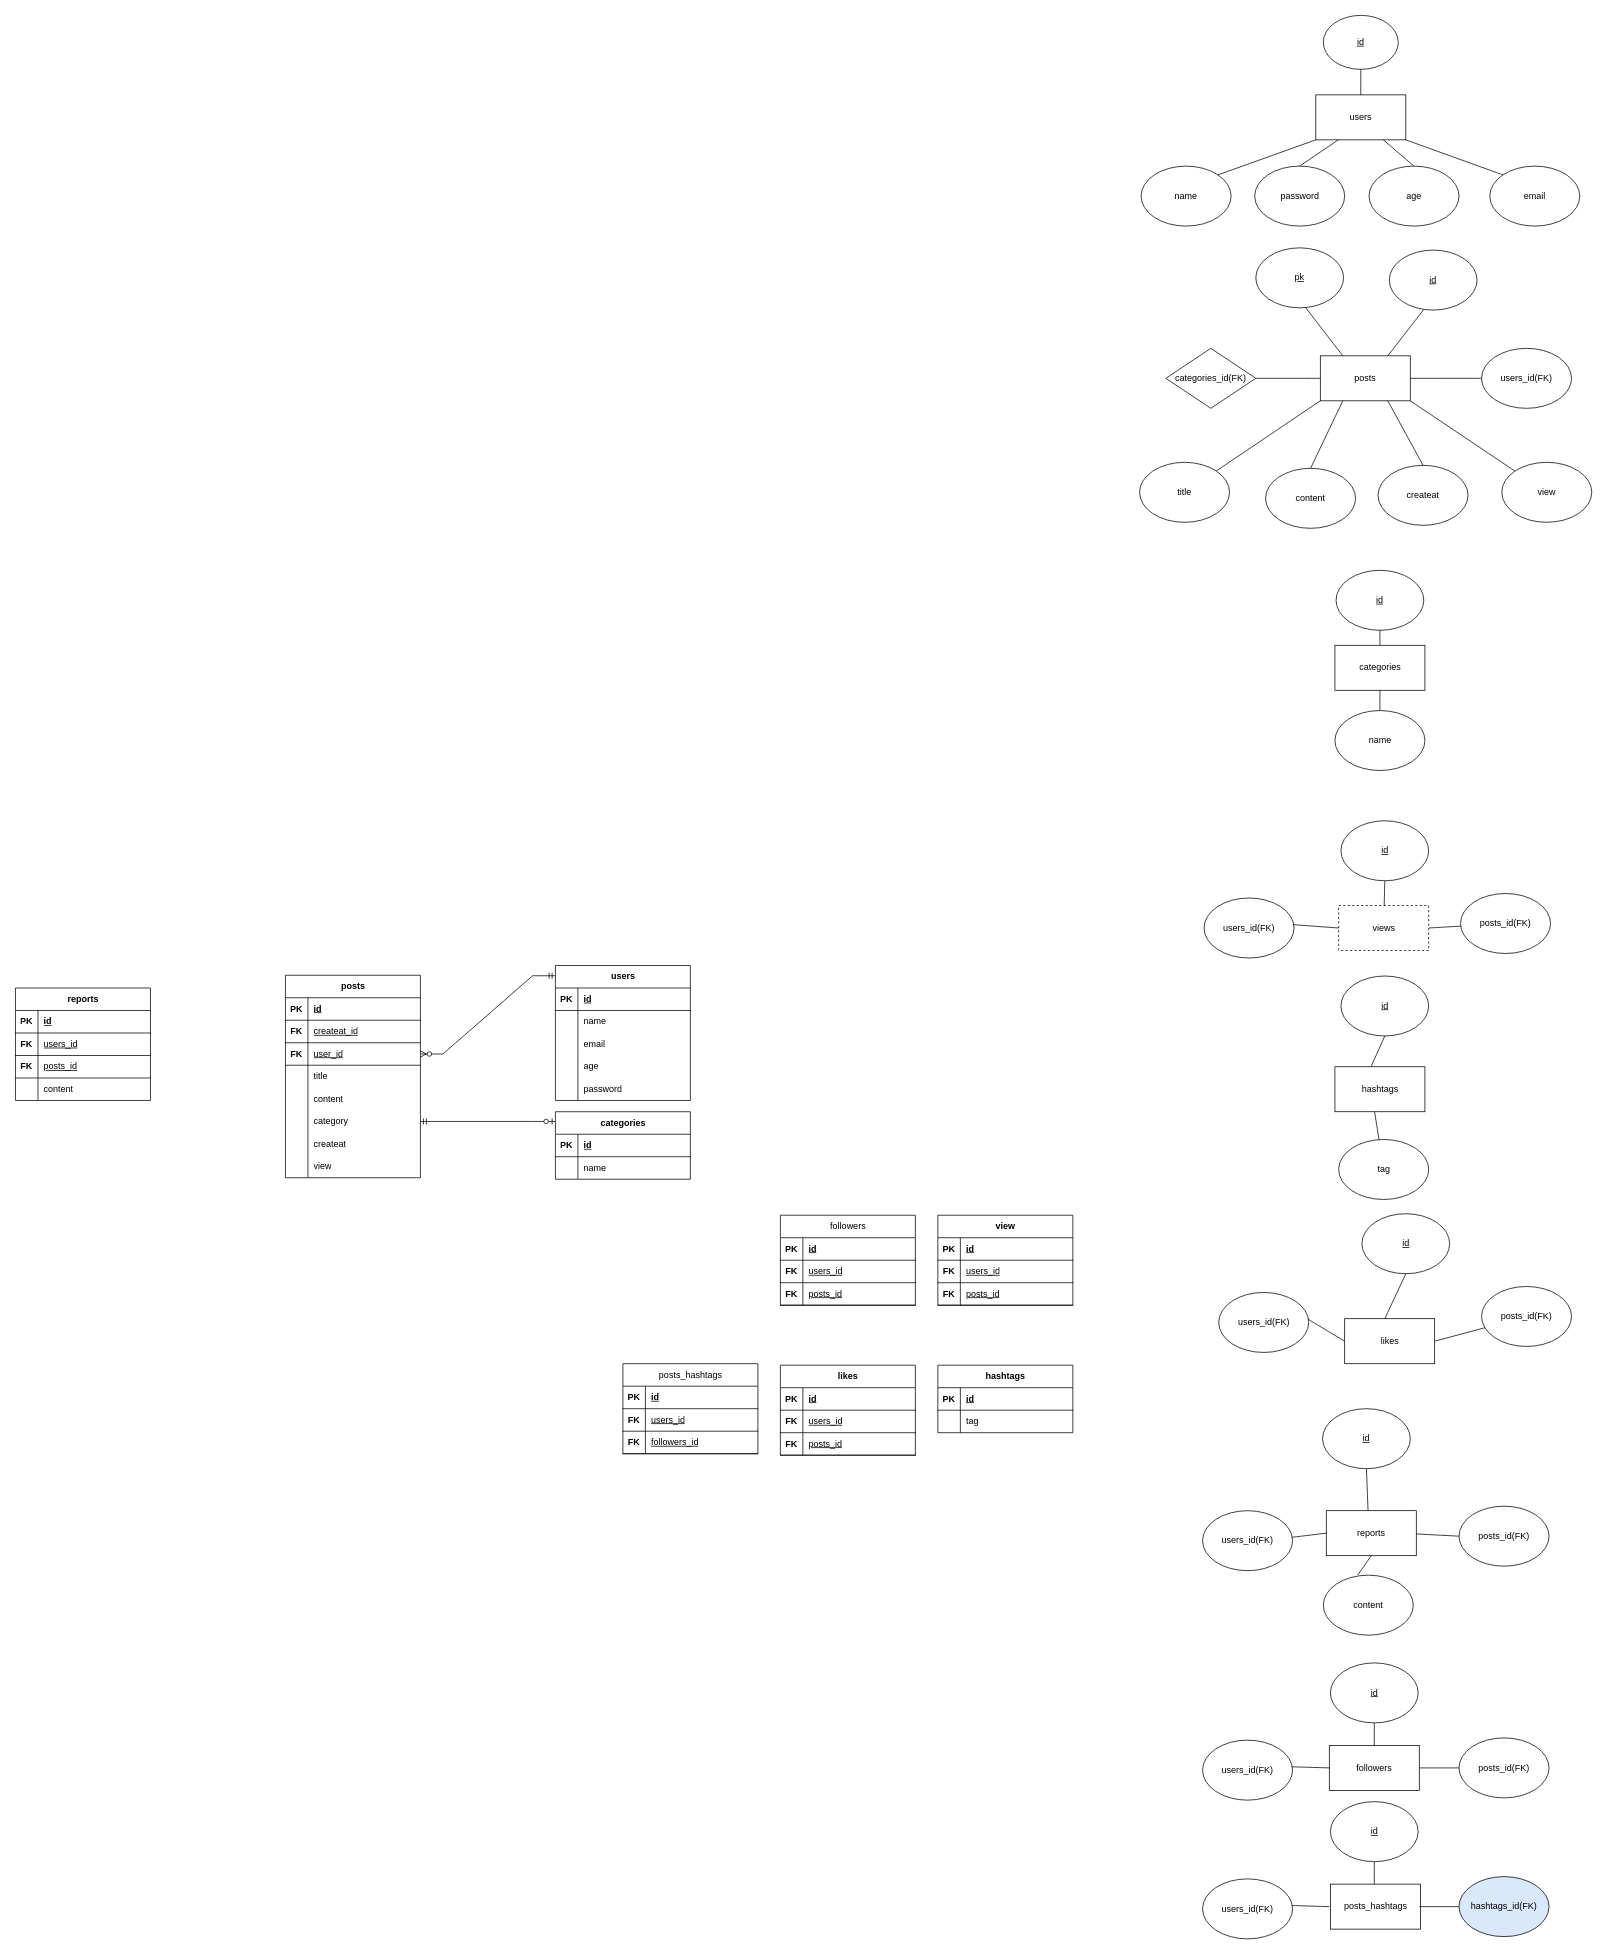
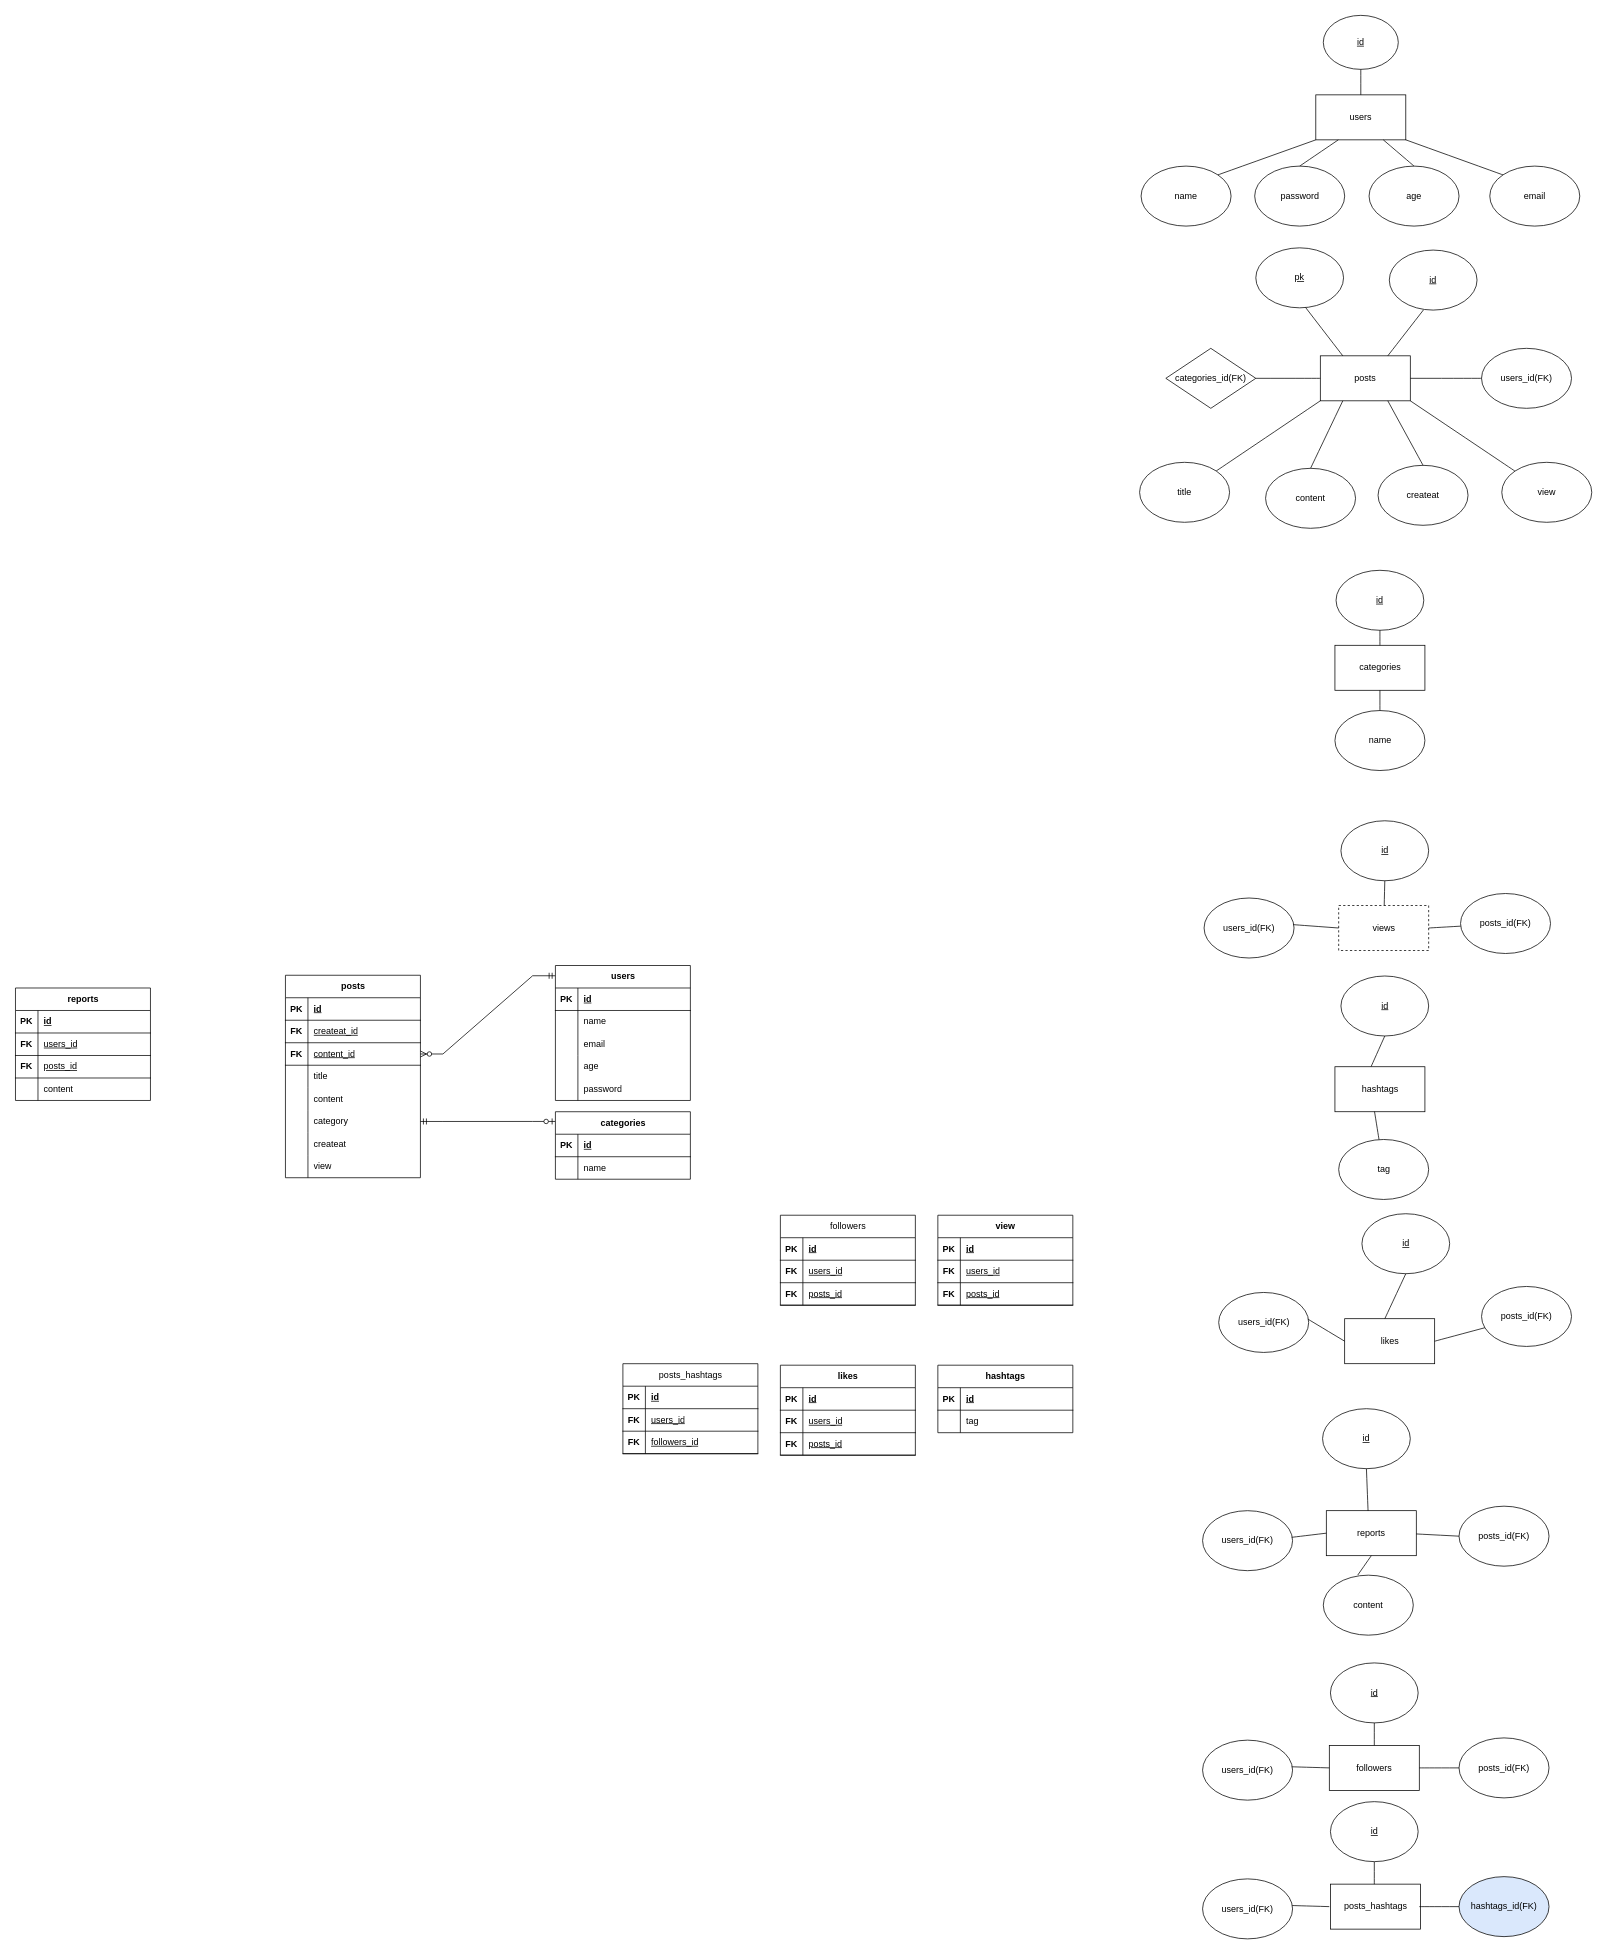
(330, 1054) -> (338, 1054)
